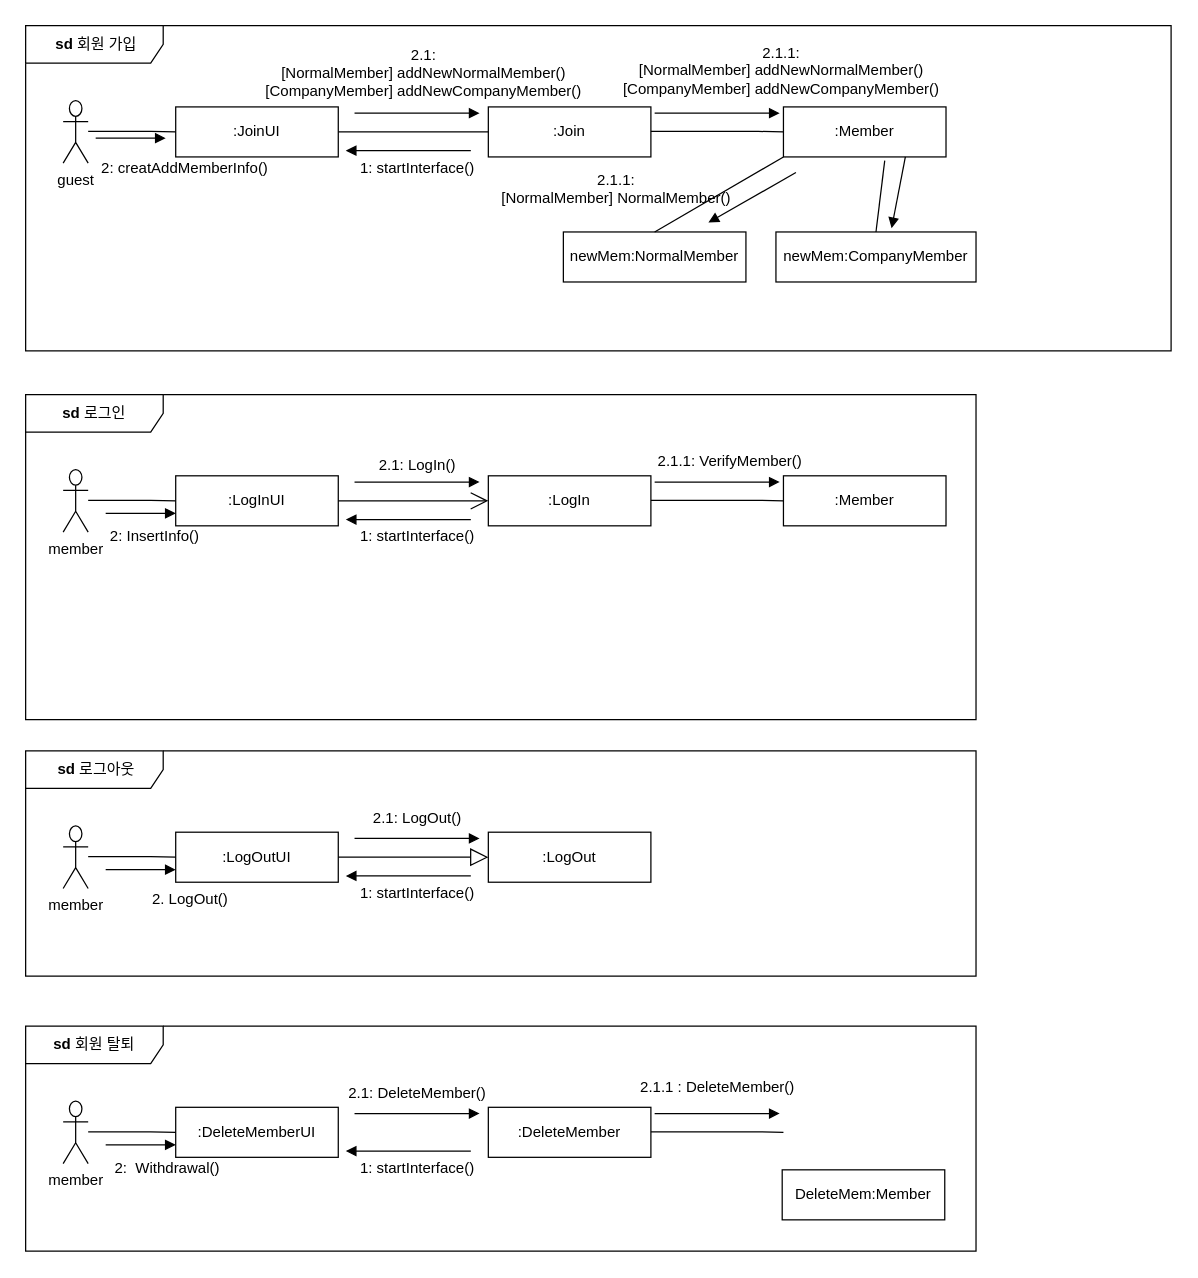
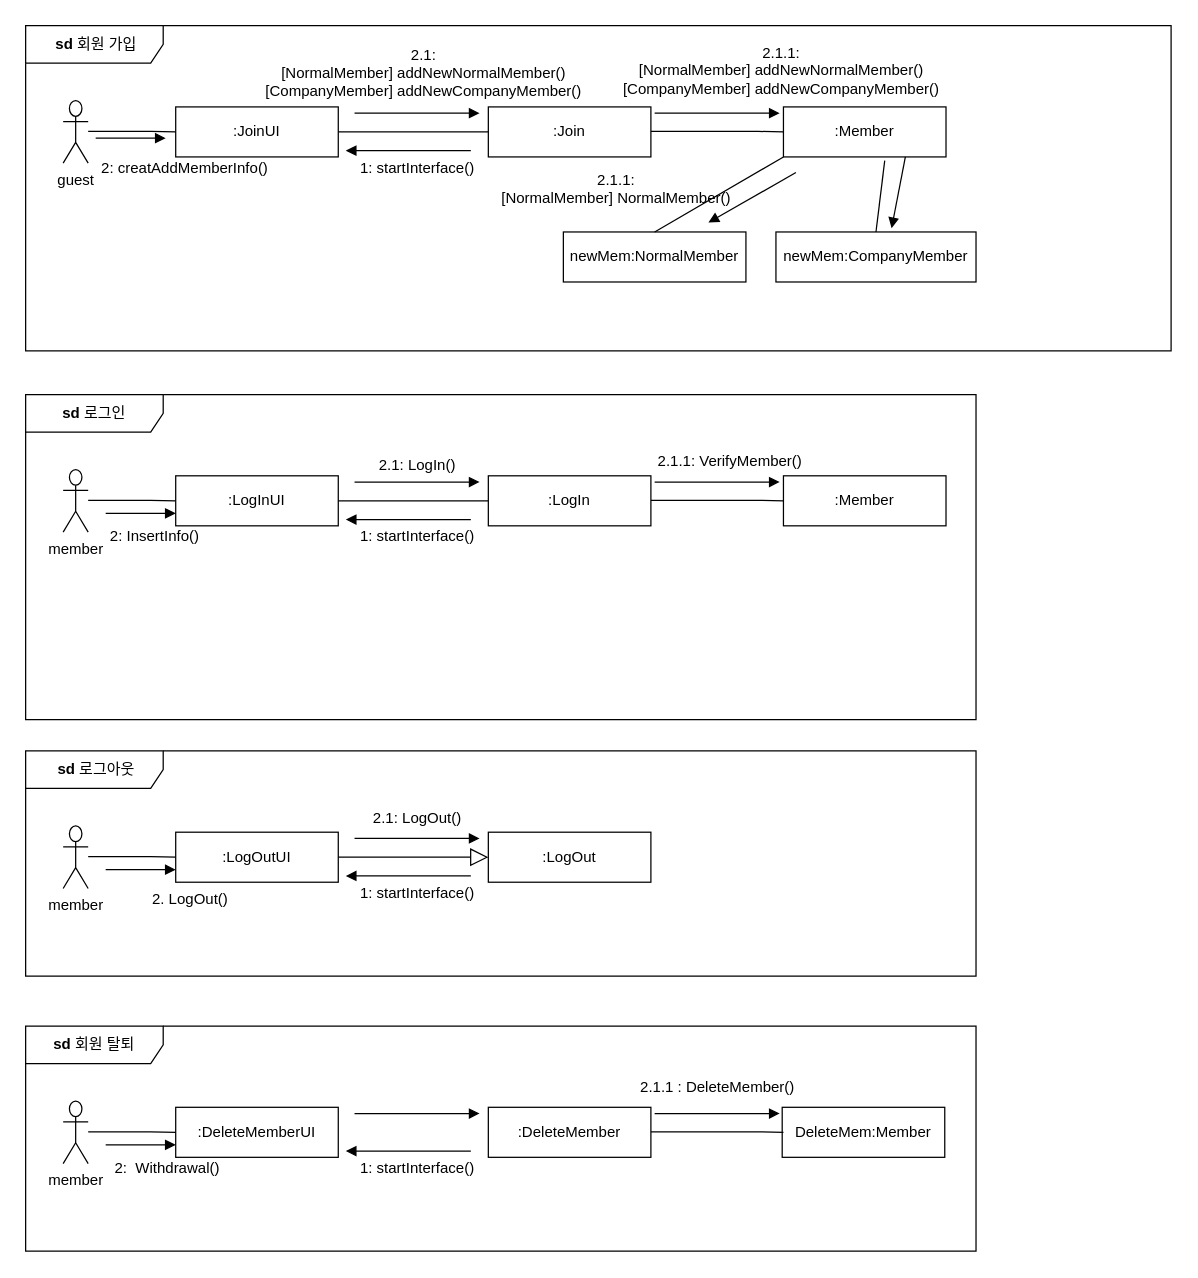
(481, 501) -> (482, 501)
(417, 1091) -> none
(863, 1194) -> (863, 1132)
